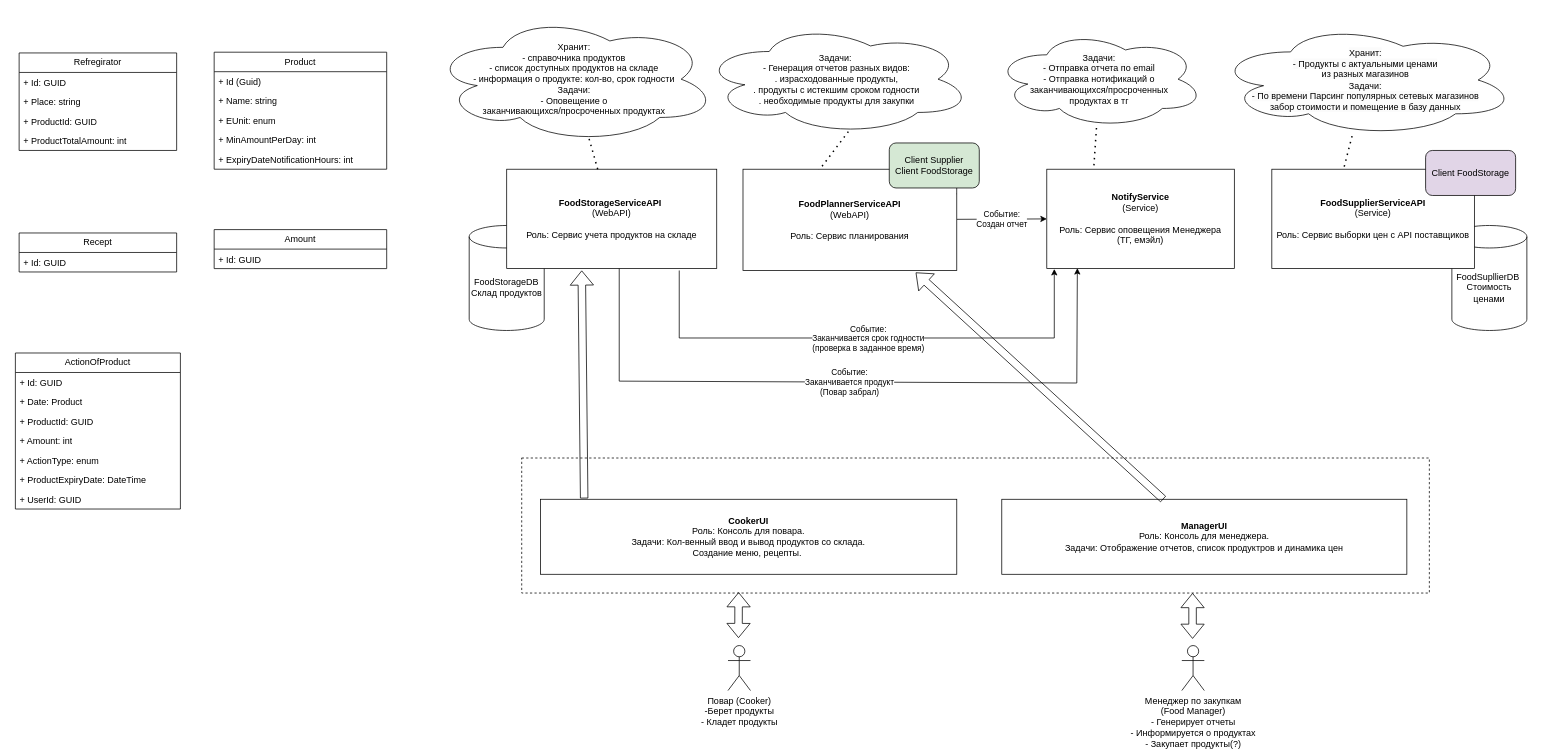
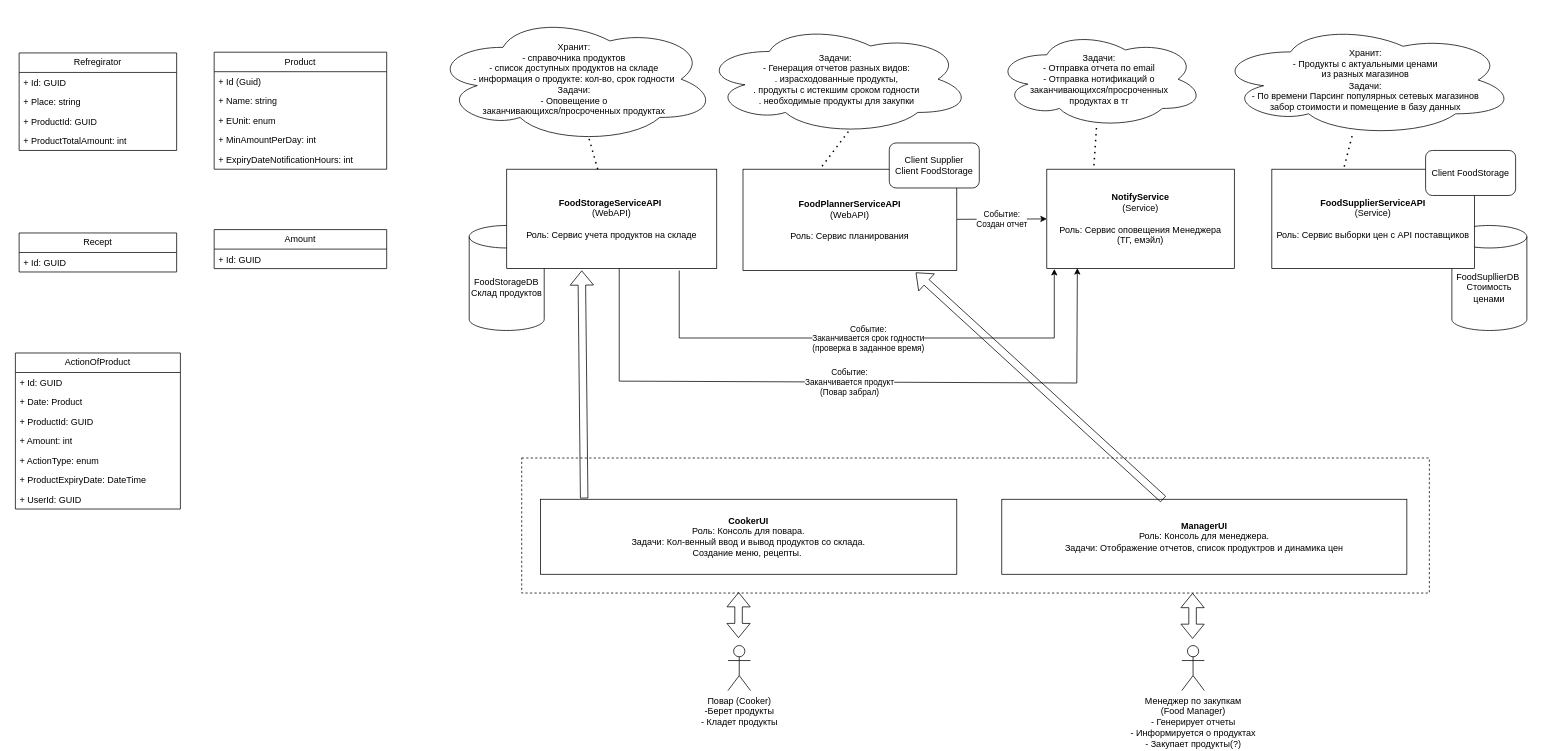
(934, 165) -> (934, 165)
(1470, 173) -> (1470, 173)
